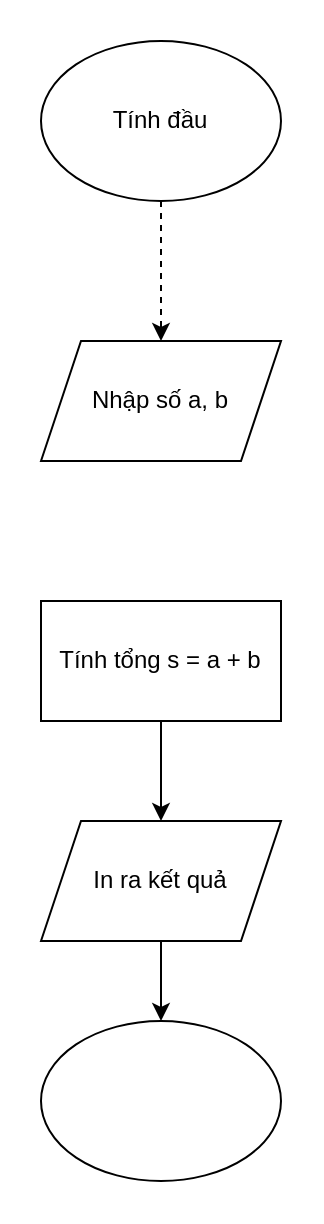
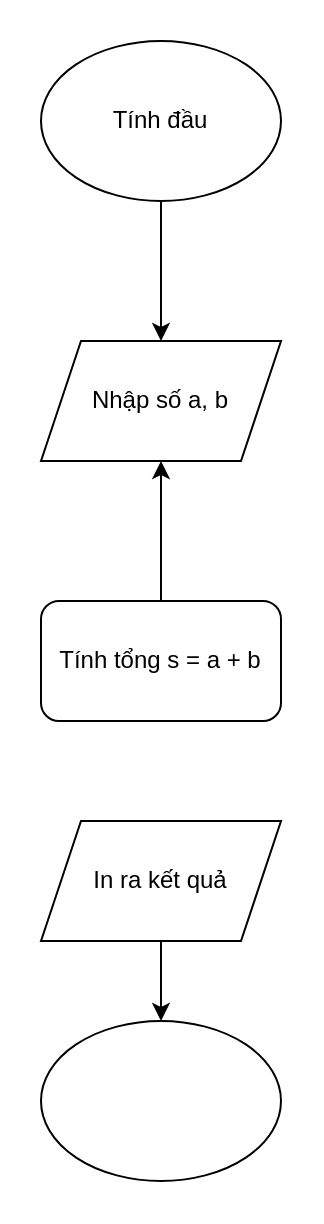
(161, 262) -> (161, 262)
(161, 661) -> (161, 661)
(161, 764) -> (161, 538)
